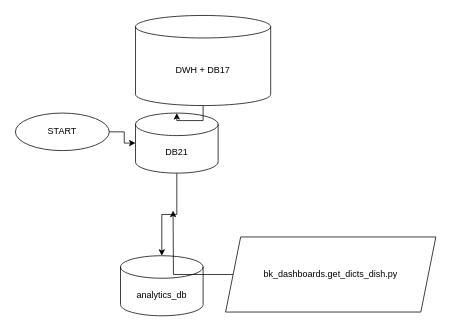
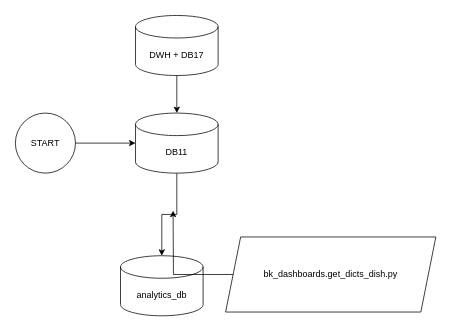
(203, 60) -> (177, 45)
(62, 132) -> (45, 143)
(177, 153) -> (177, 153)
